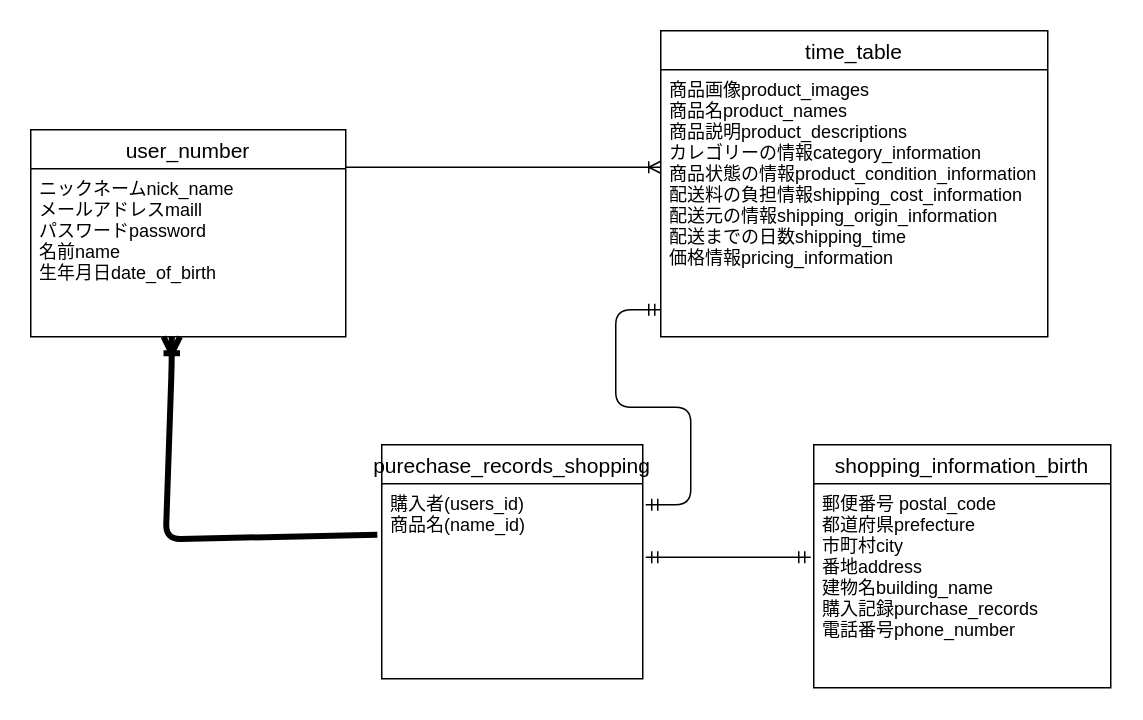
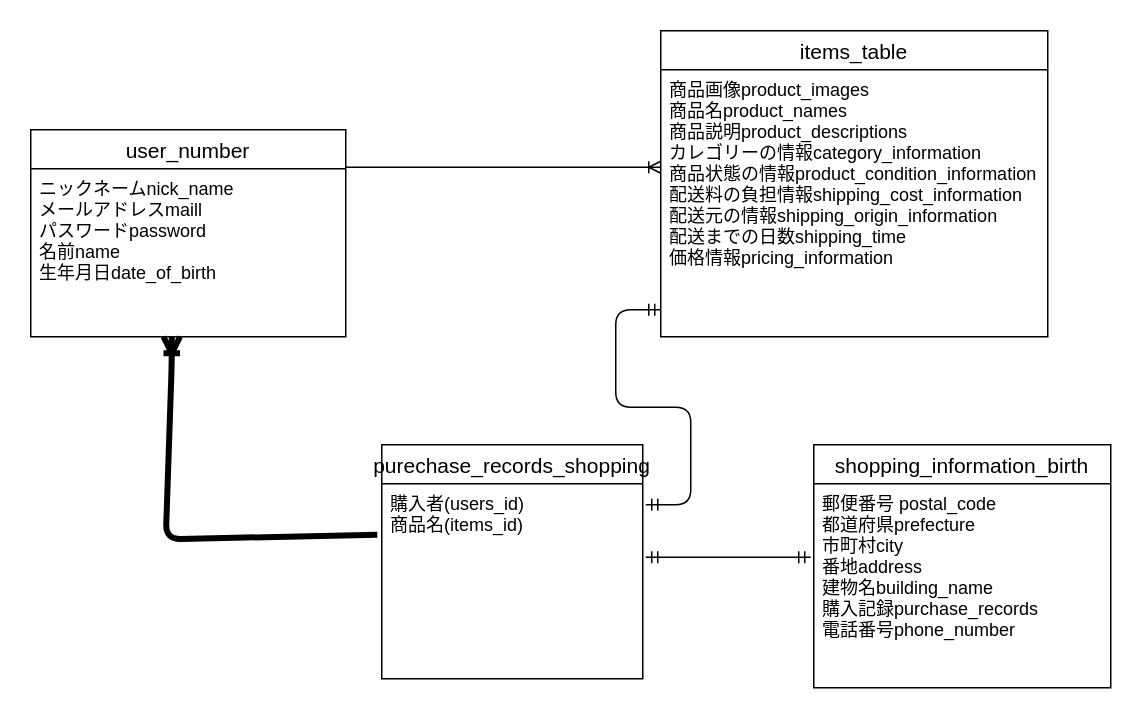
(854, 52) -> (854, 52)
(465, 504) -> (465, 504)
